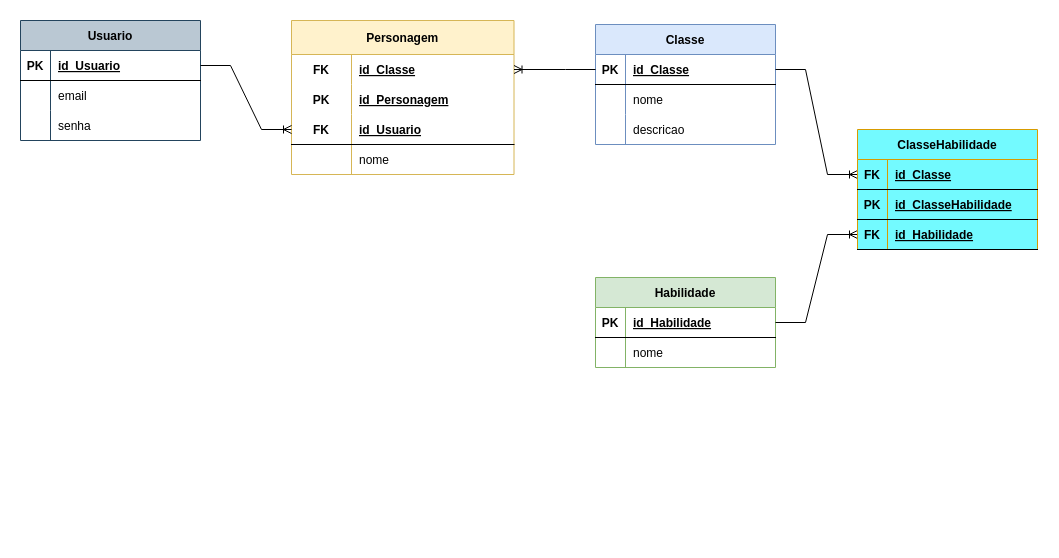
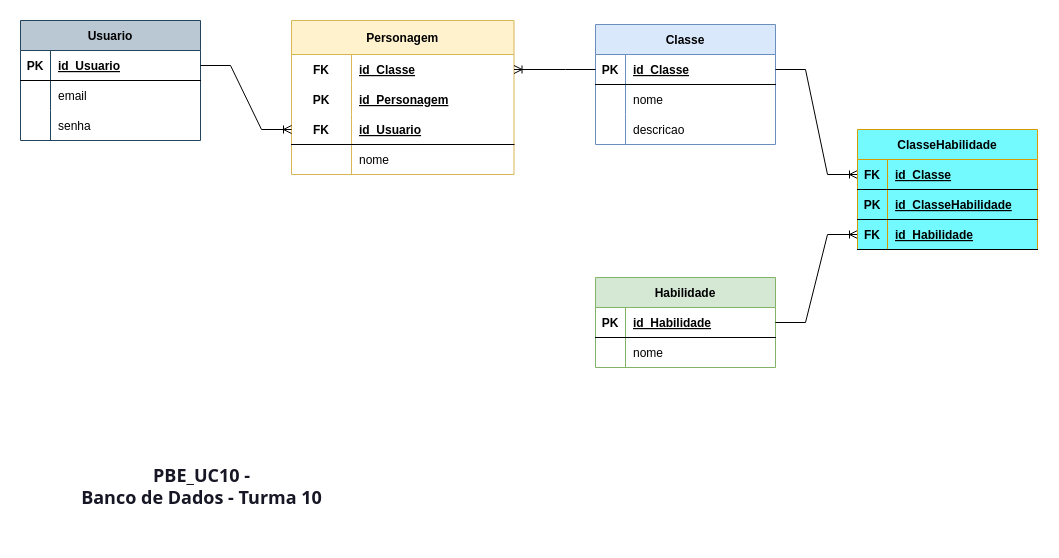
none -> (202, 498)
